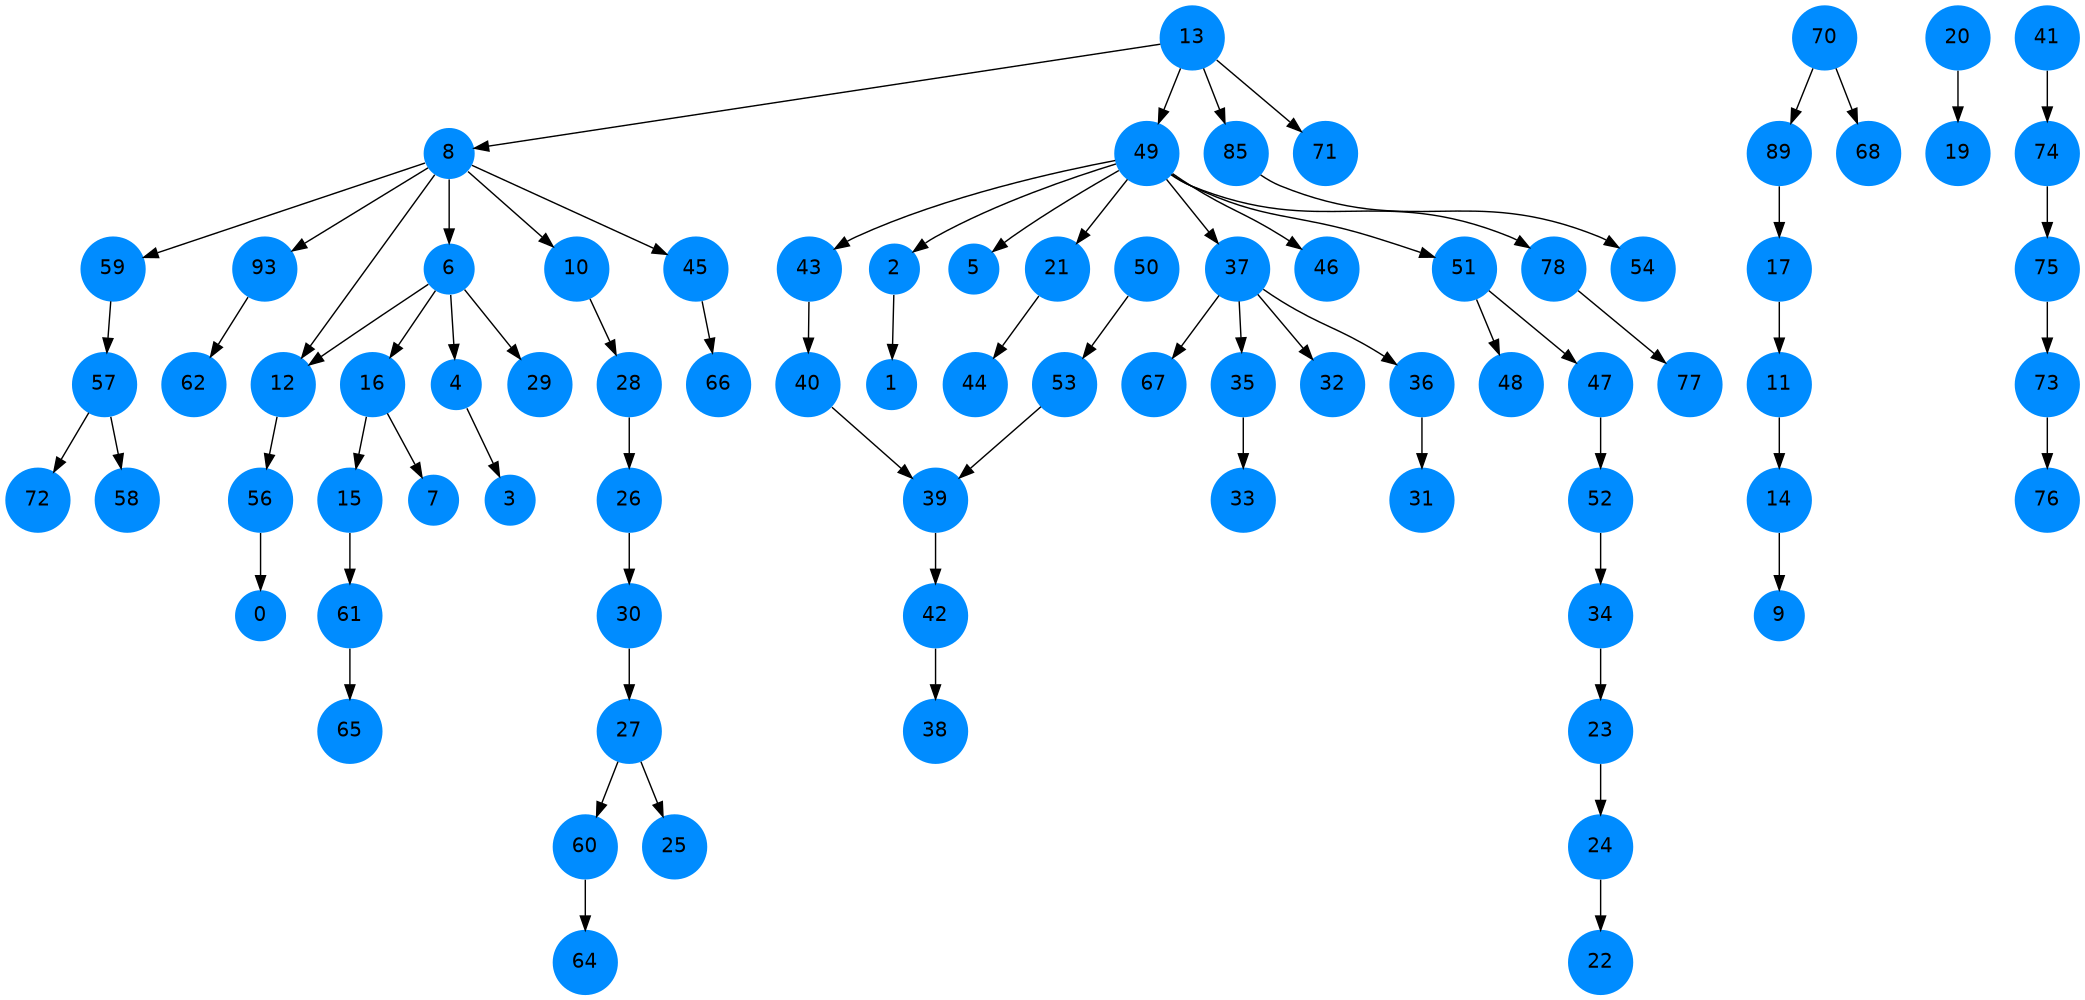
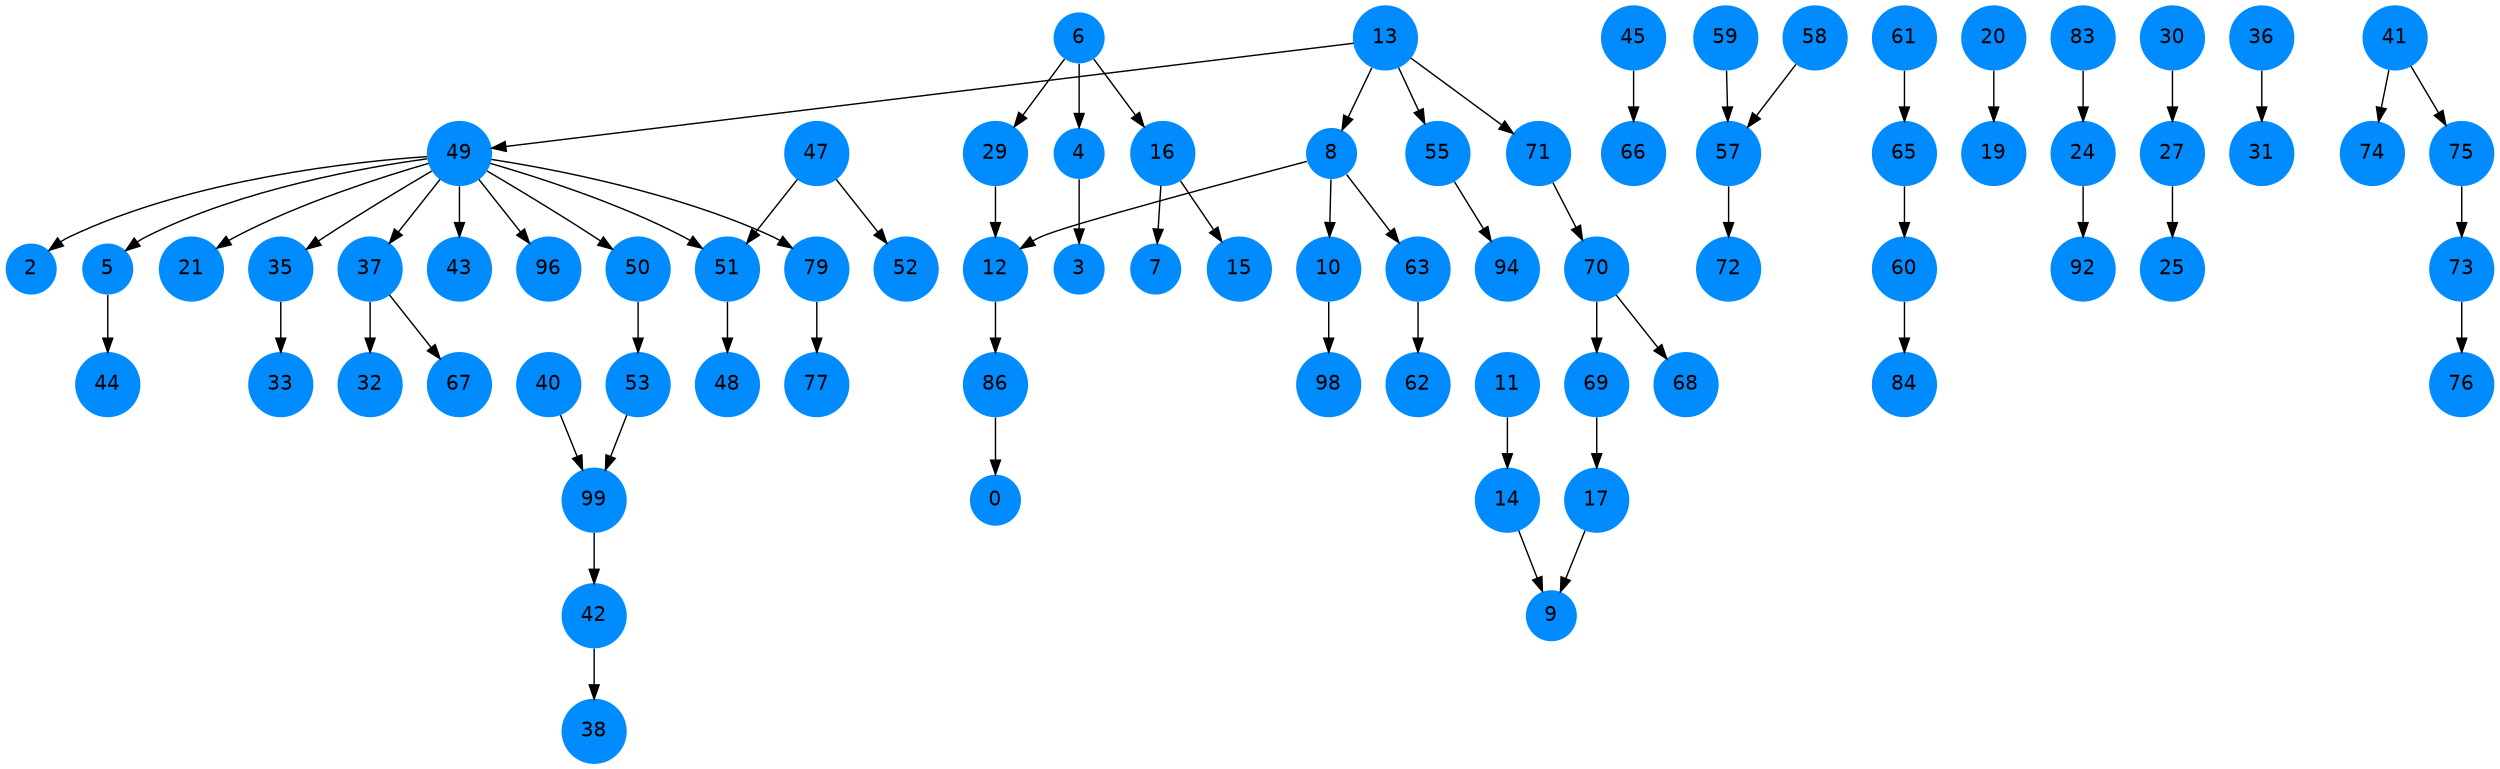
(1236, 153) -> (1438, 153)
(1779, 153) -> (1597, 385)
(449, 204) -> none
(2047, 204) -> (2425, 89)
none -> (544, 205)
none -> (1564, 205)
(563, 207) -> none
(291, 208) -> none
(265, 269) -> (1418, 269)
(1327, 269) -> (549, 269)
(1554, 269) -> (817, 269)
(1643, 269) -> (1507, 269)
(1240, 319) -> (375, 205)
(375, 320) -> (995, 204)
(809, 320) -> none
(1779, 320) -> (1575, 555)
(1021, 321) -> (108, 317)
(1527, 322) -> (777, 206)
(1323, 324) -> none
(629, 385) -> (1329, 385)
(892, 385) -> none
(115, 436) -> (1776, 90)
(261, 500) -> (995, 385)
(629, 500) -> none
(936, 500) -> (594, 500)
(350, 551) -> none
(1601, 616) -> none
(1601, 731) -> (2083, 38)
(610, 783) -> (1904, 204)
(585, 962) -> (1904, 385)
(1601, 962) -> (2083, 269)
